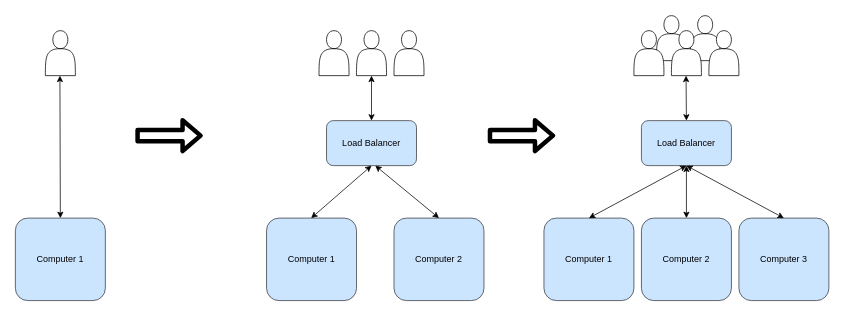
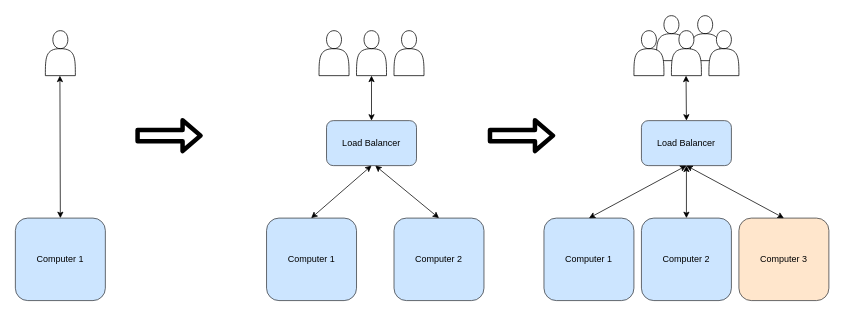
(784, 259) -> (784, 259)
